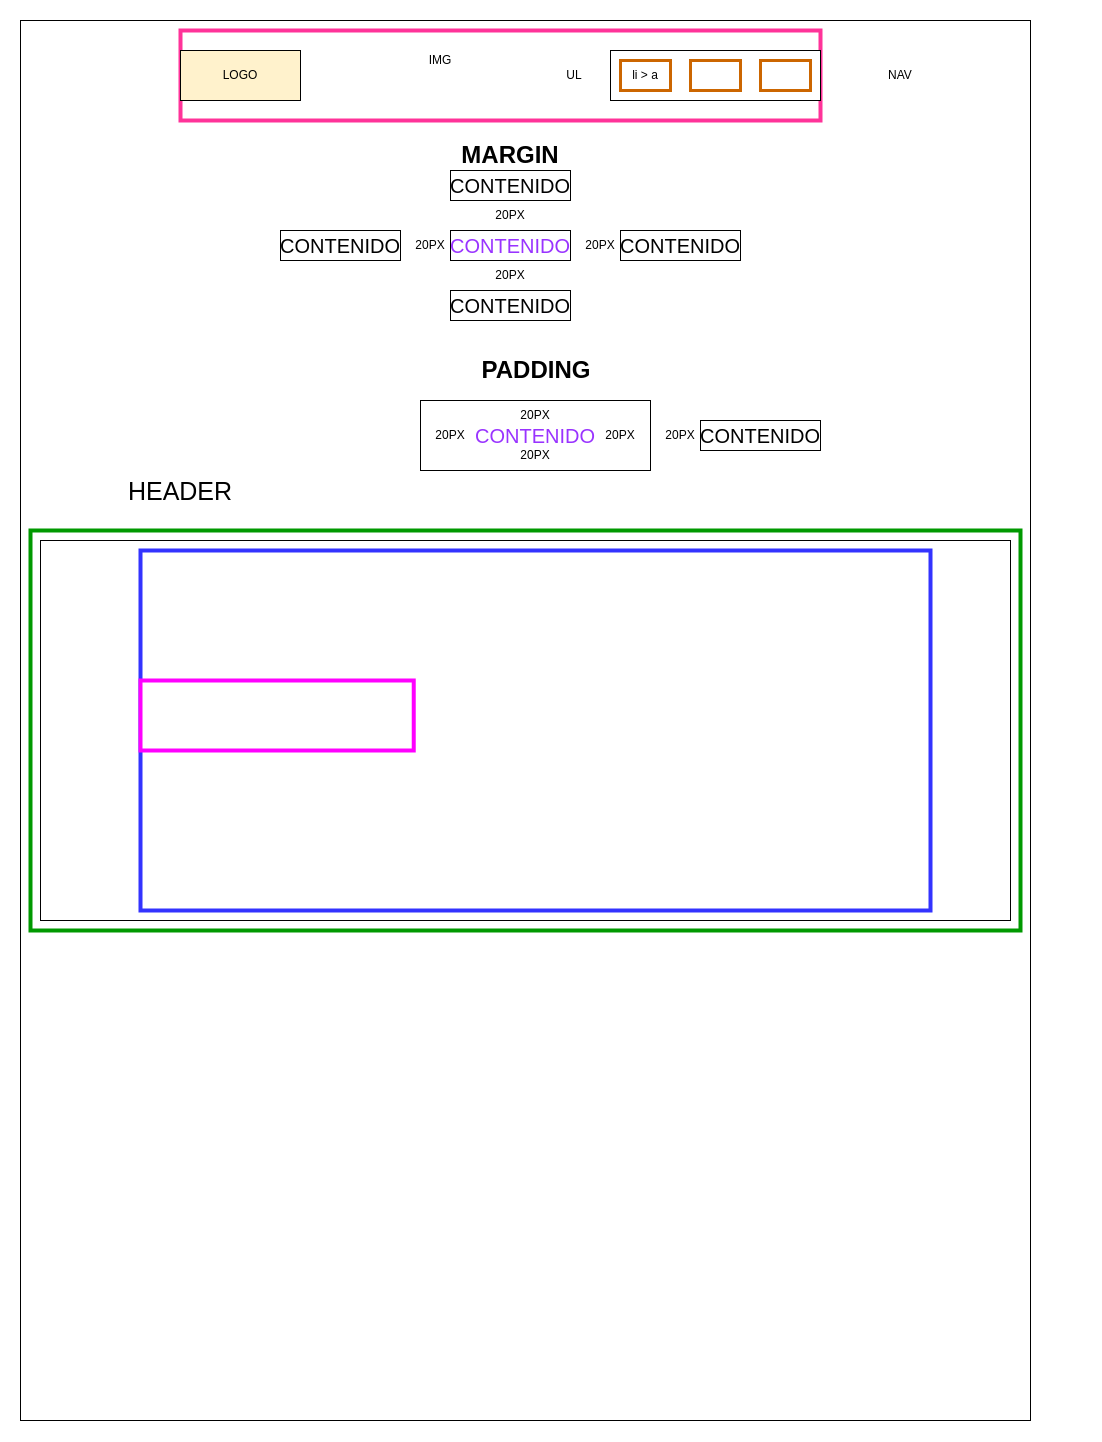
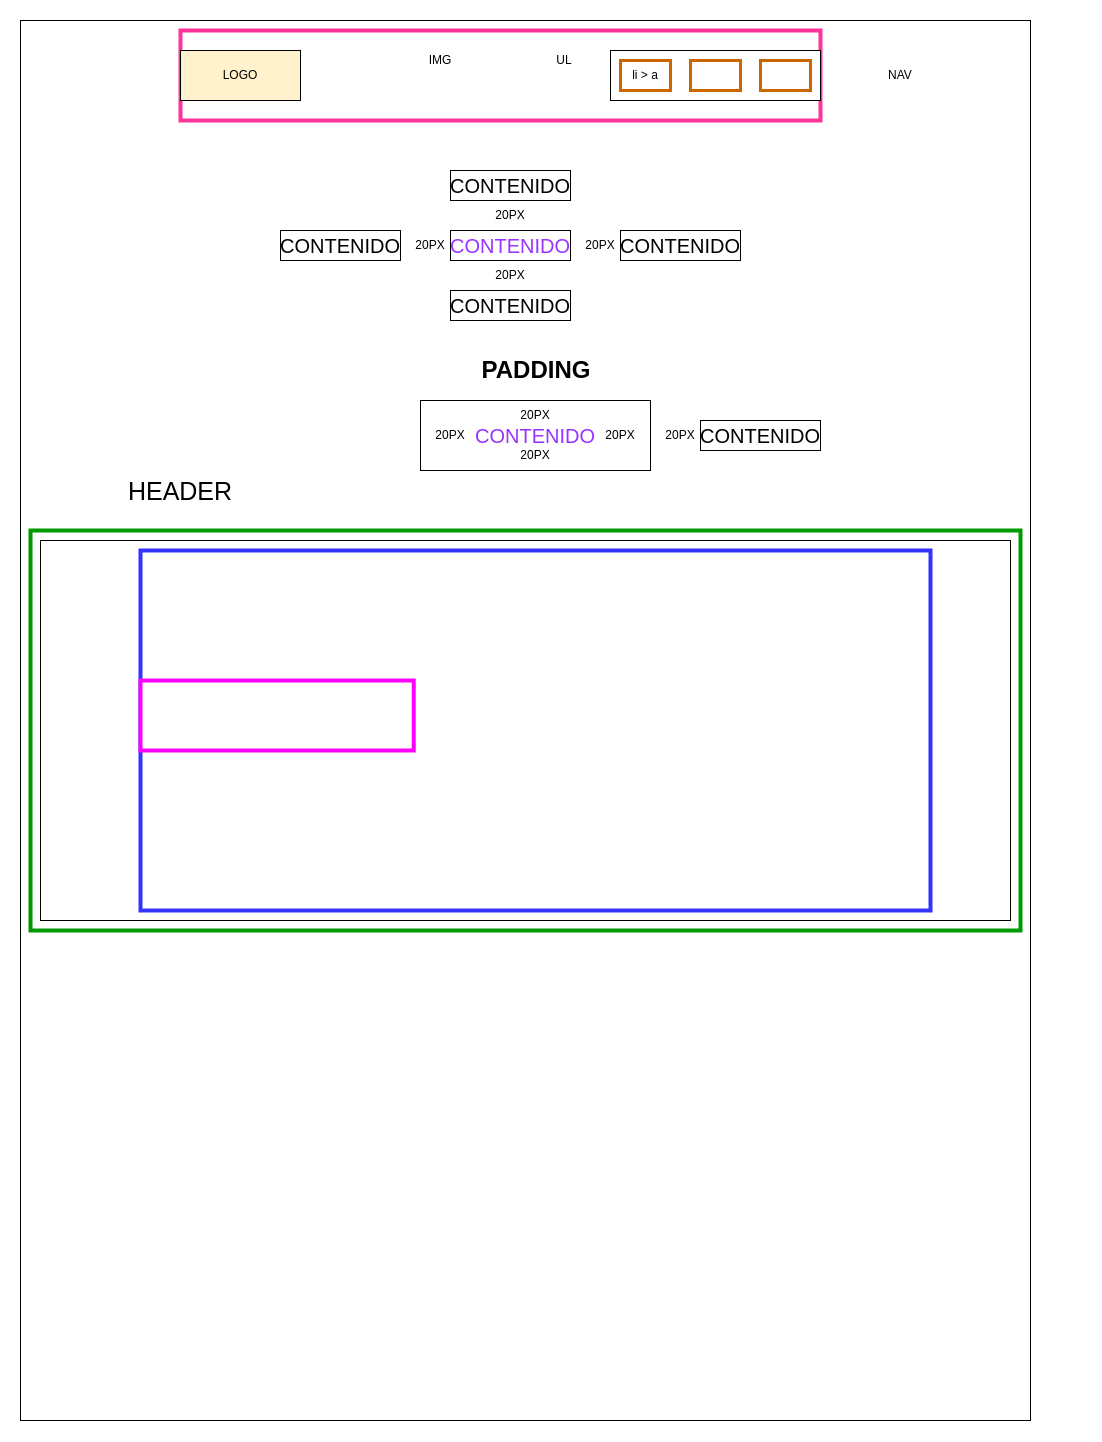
(575, 76) -> (565, 61)
(511, 156) -> none
